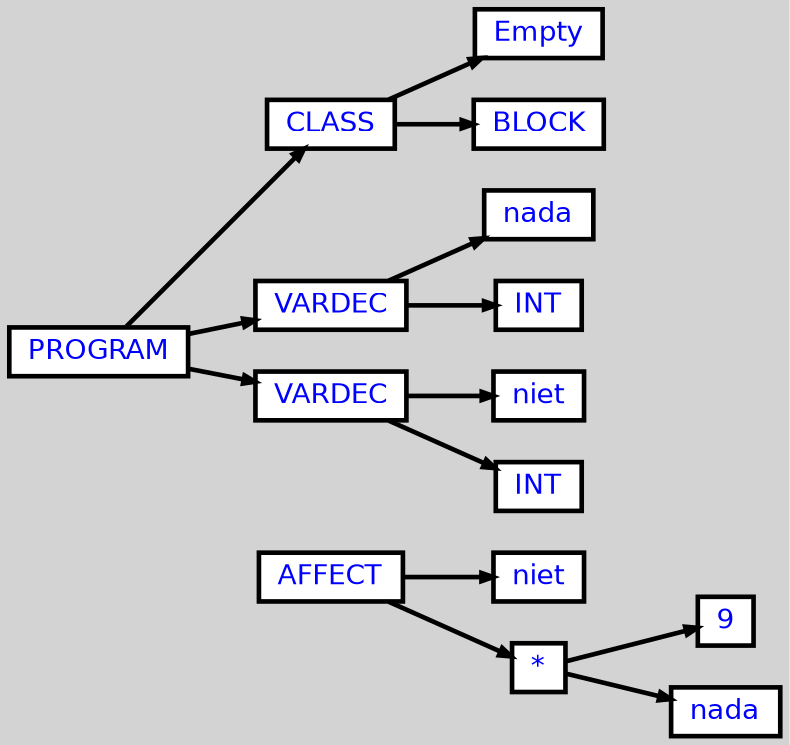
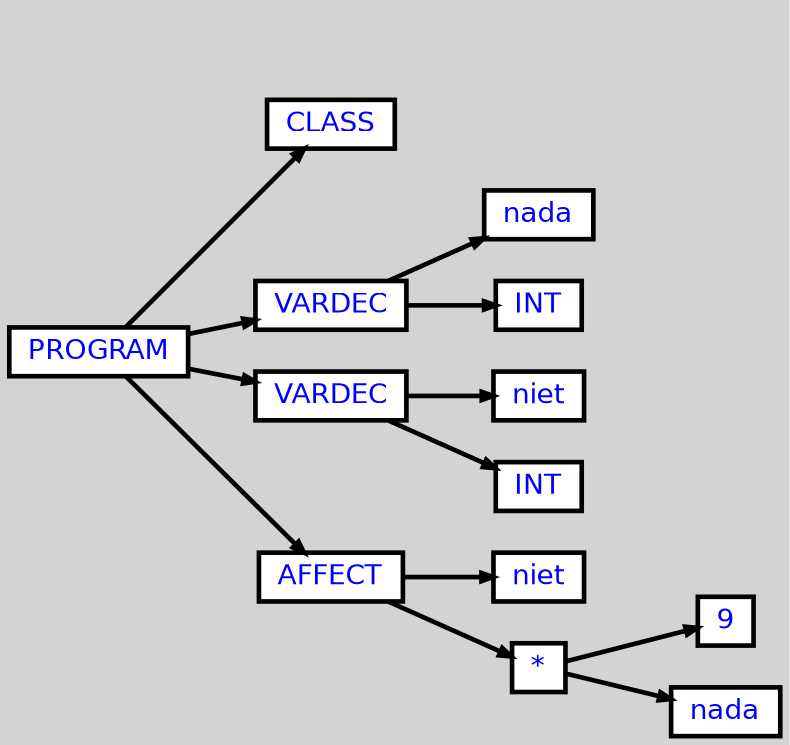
(539, 34) -> none
(539, 124) -> none
none -> (211, 460)
